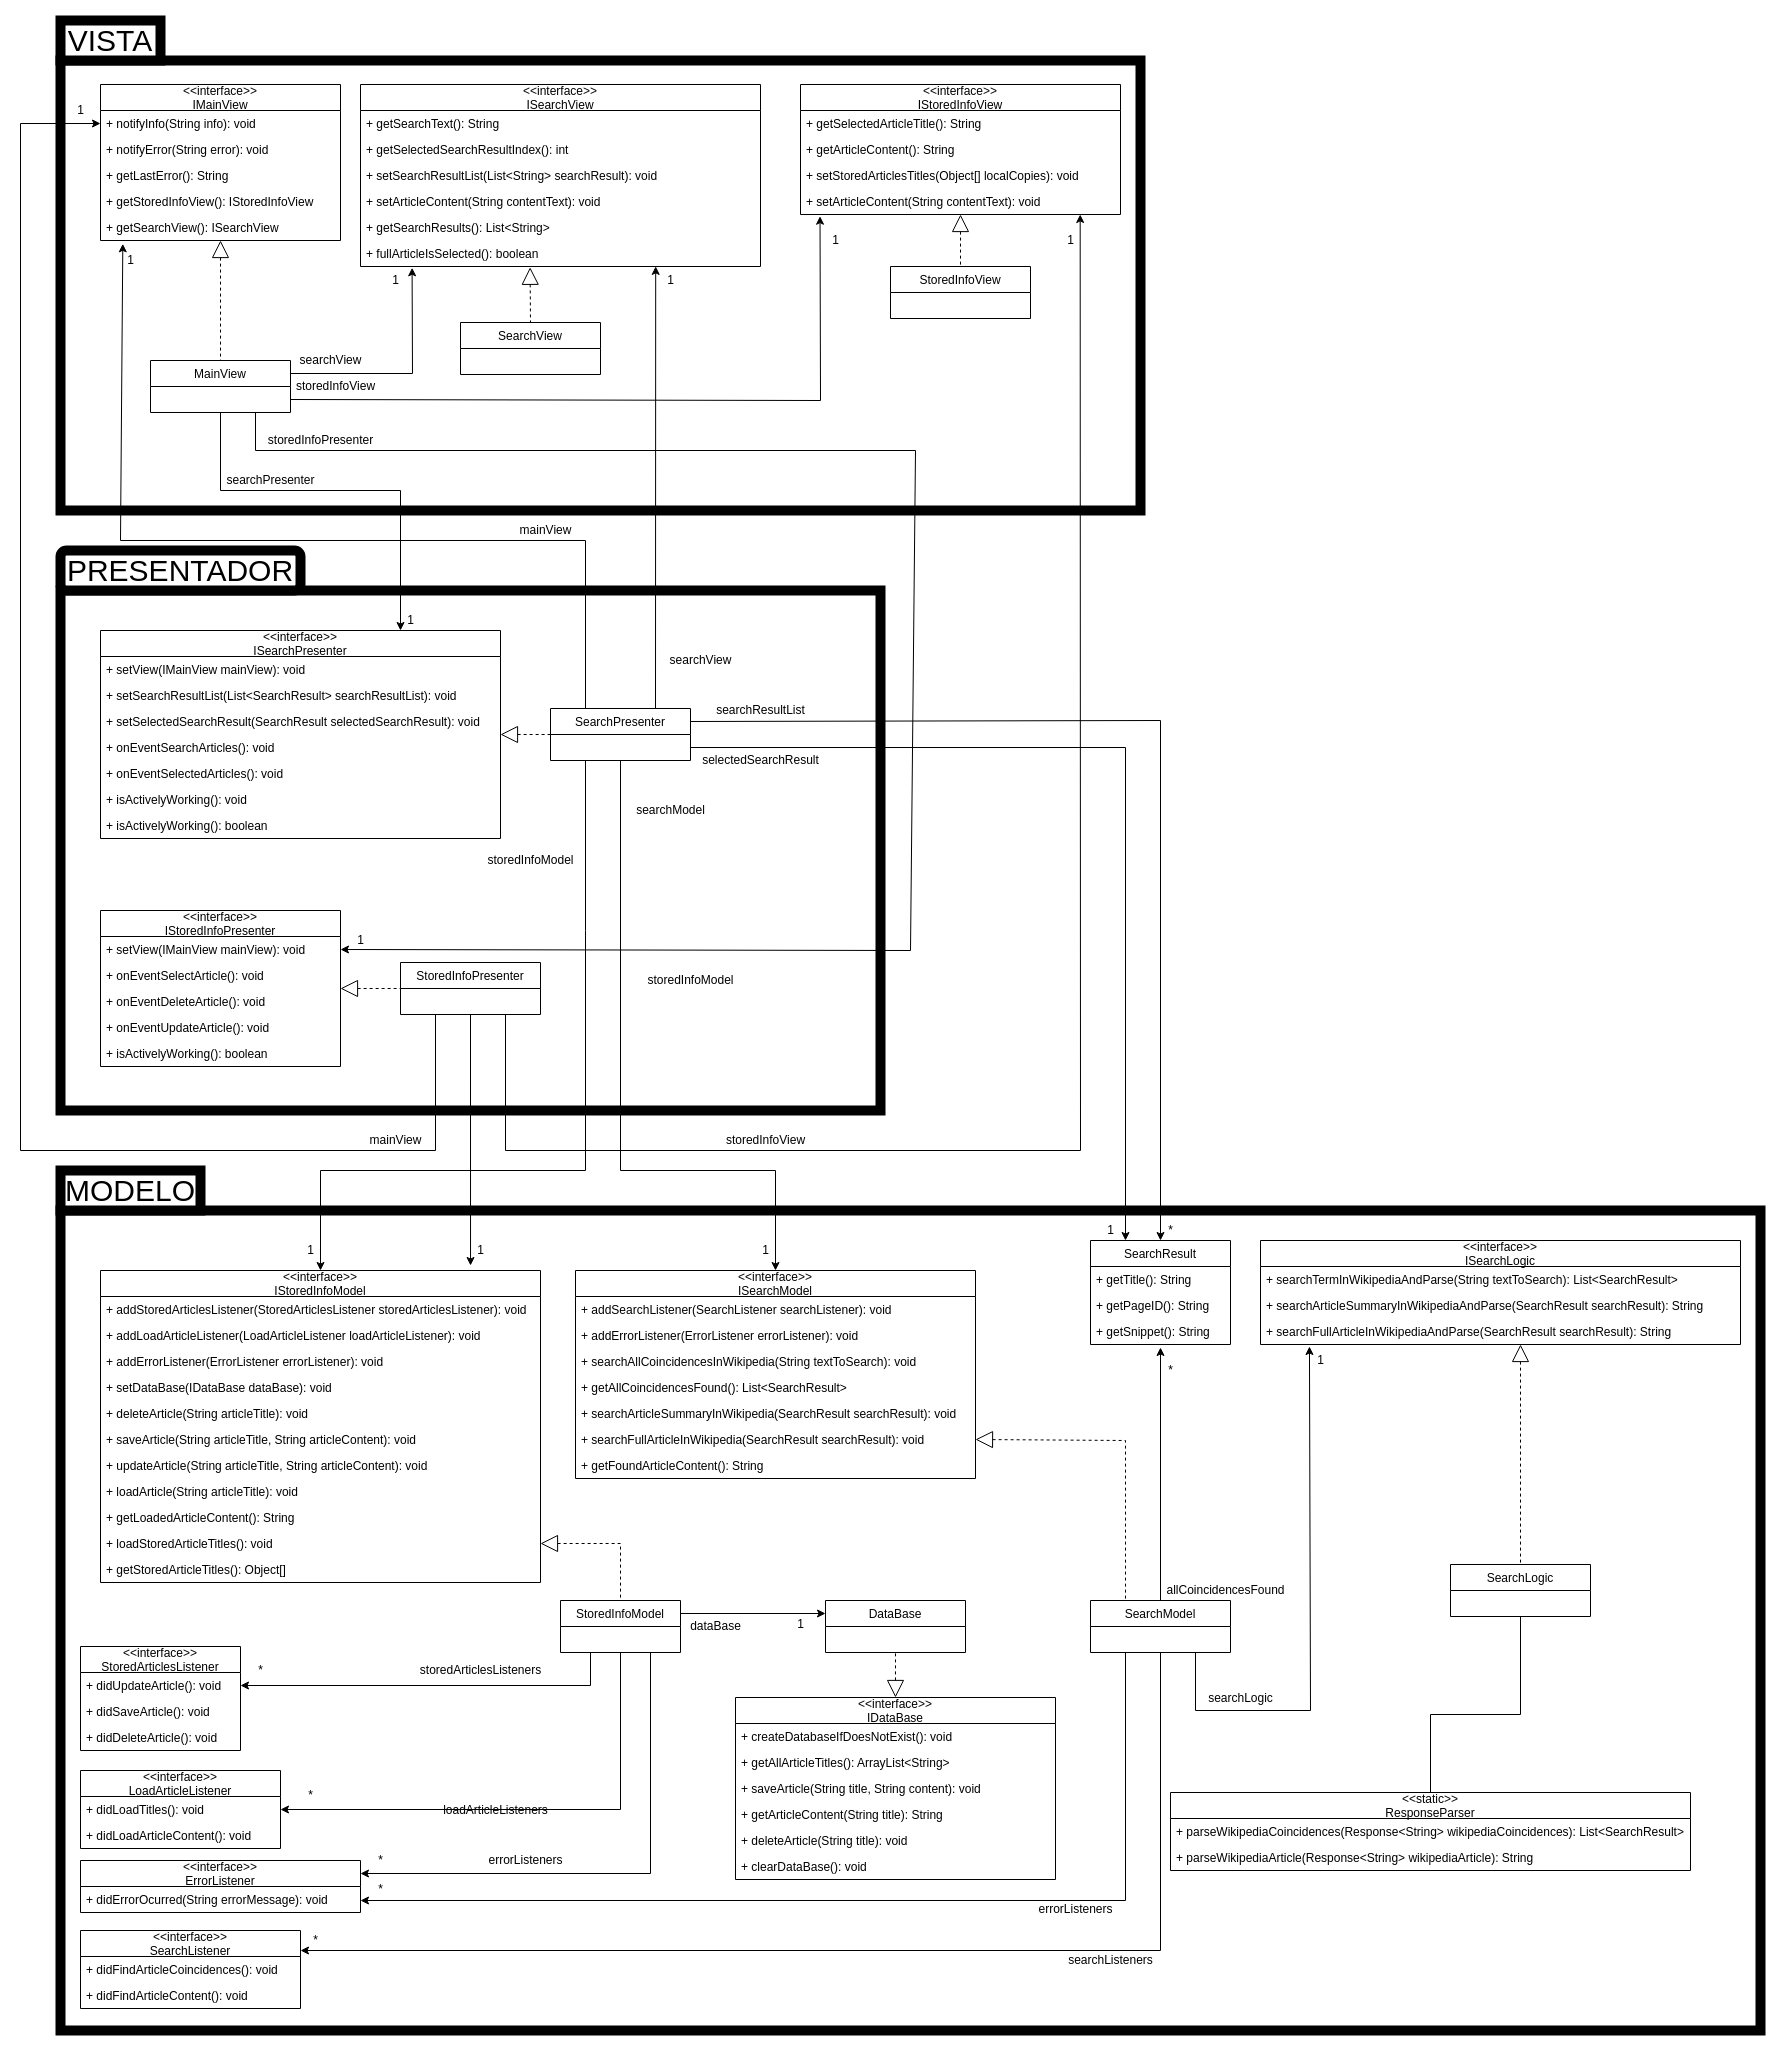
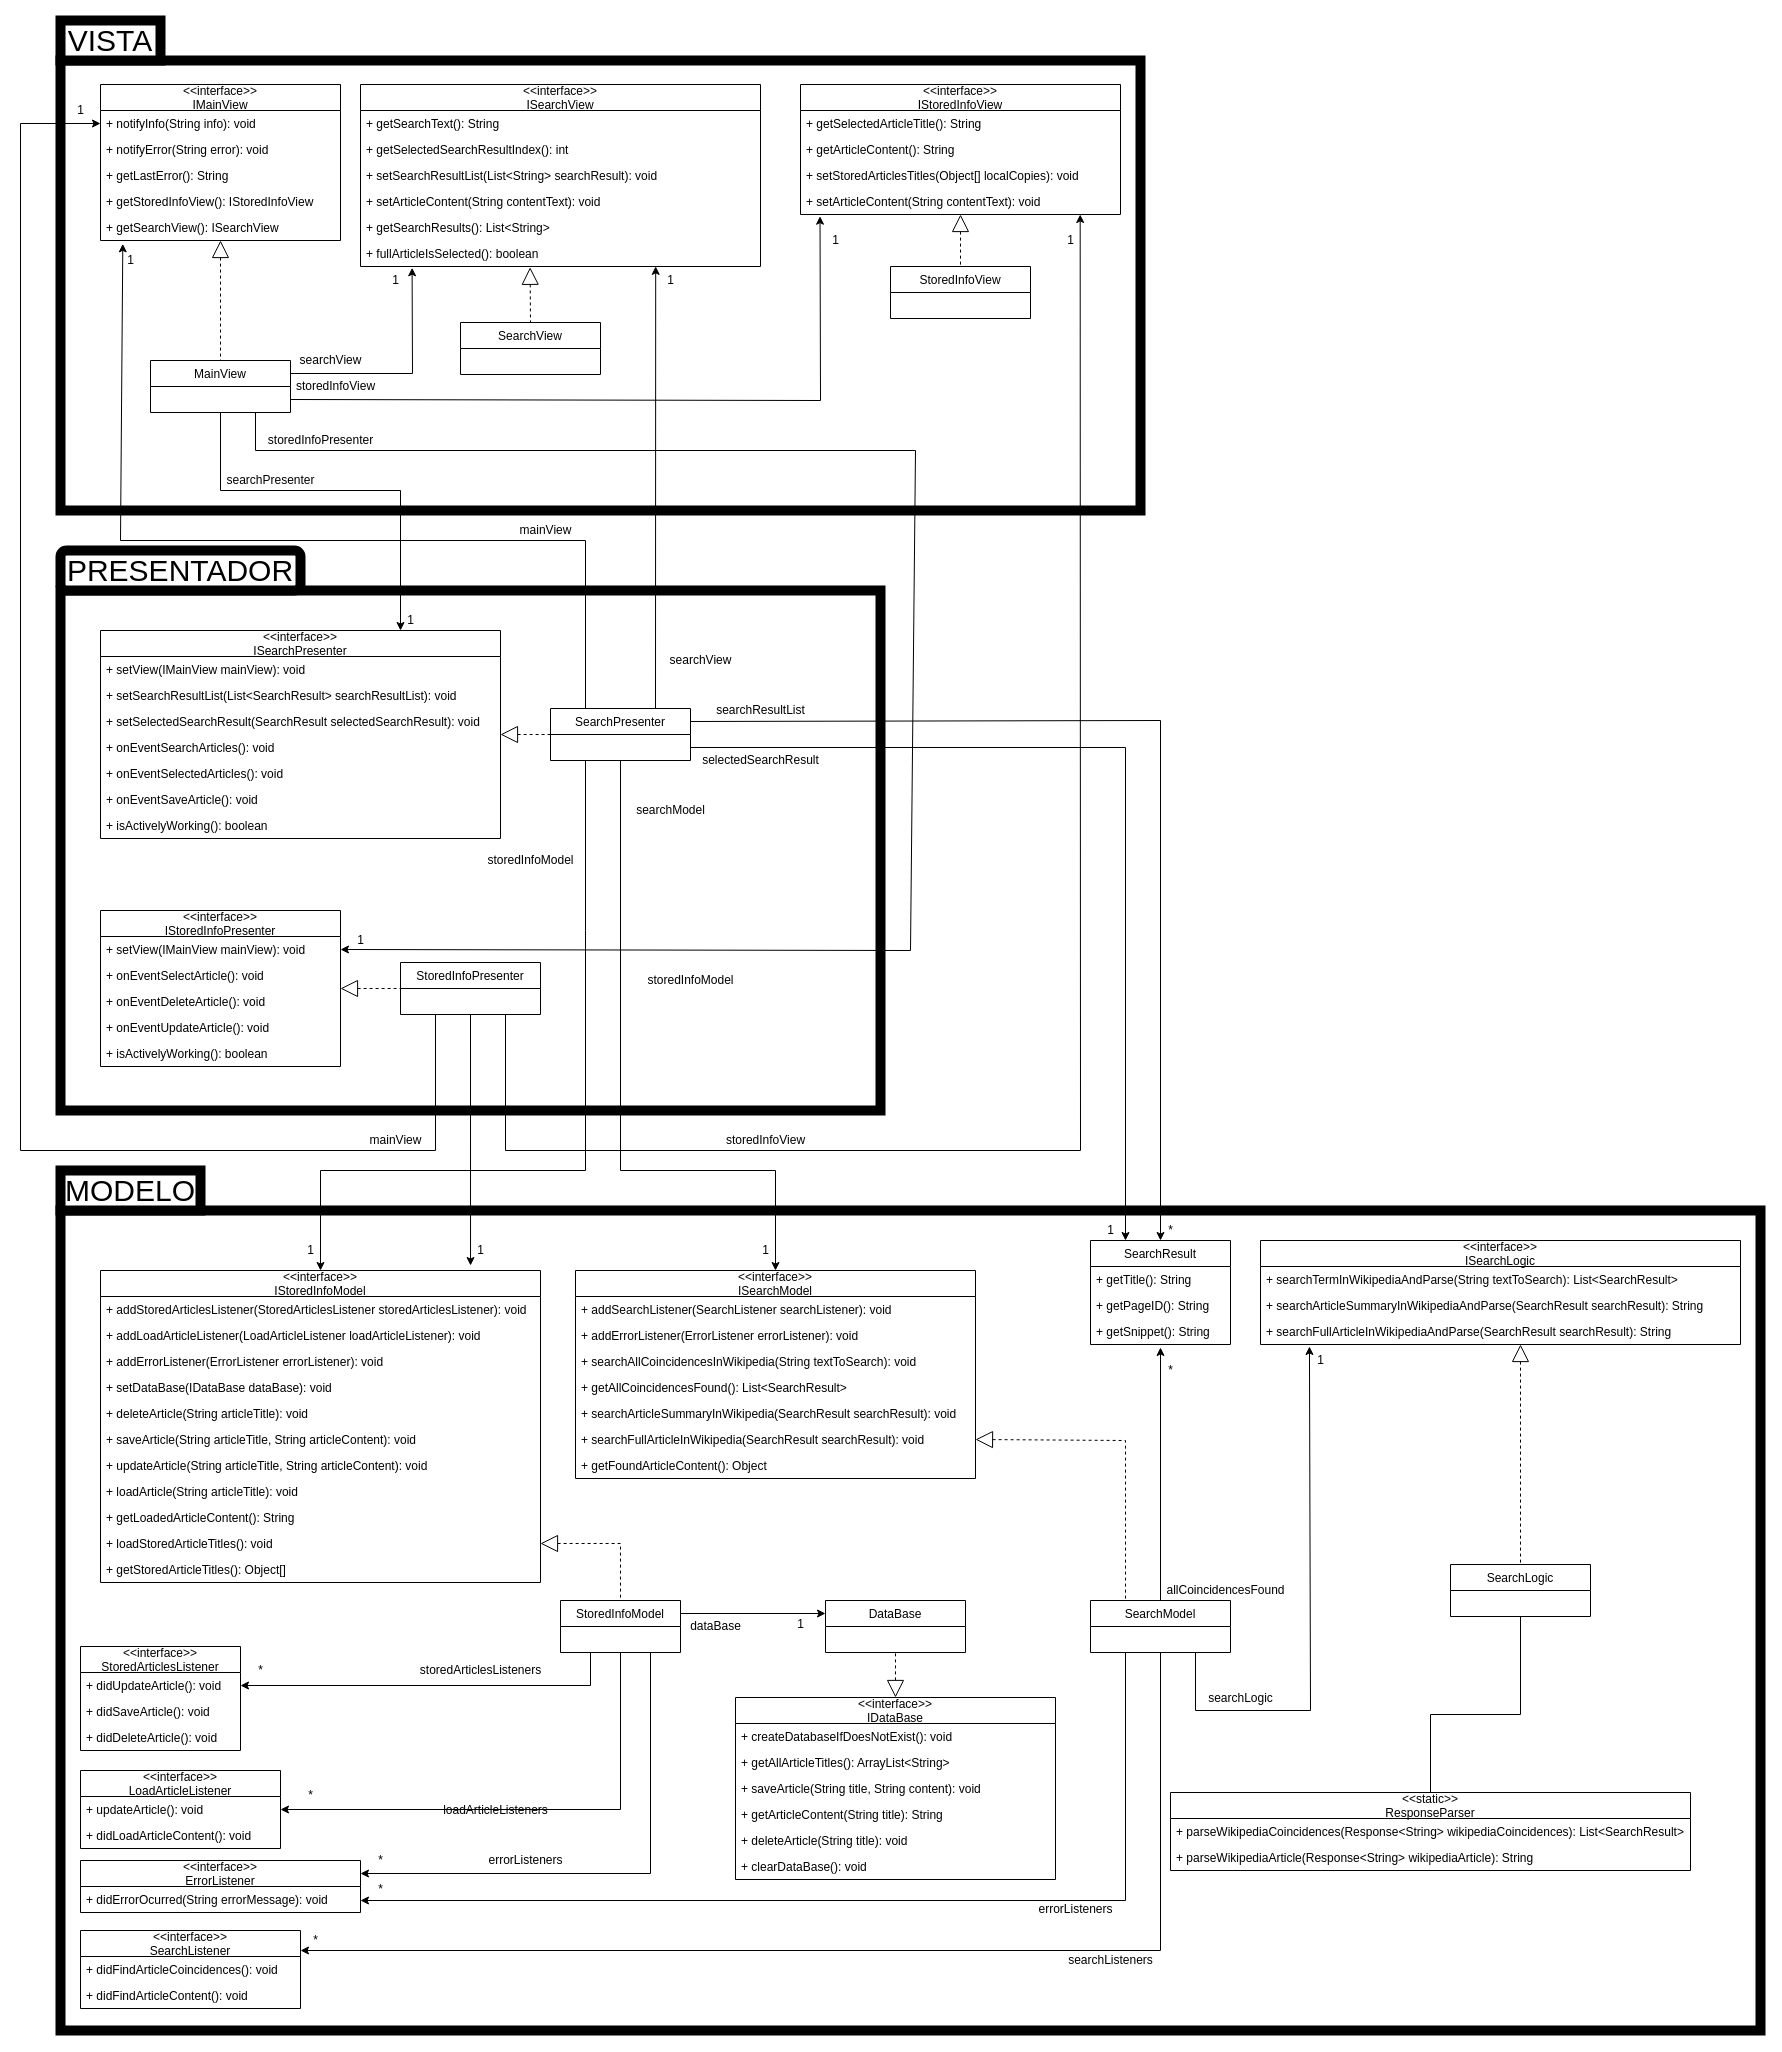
(184, 800) -> (191, 800)
(686, 1466) -> (687, 1466)
(152, 1810) -> (154, 1810)
